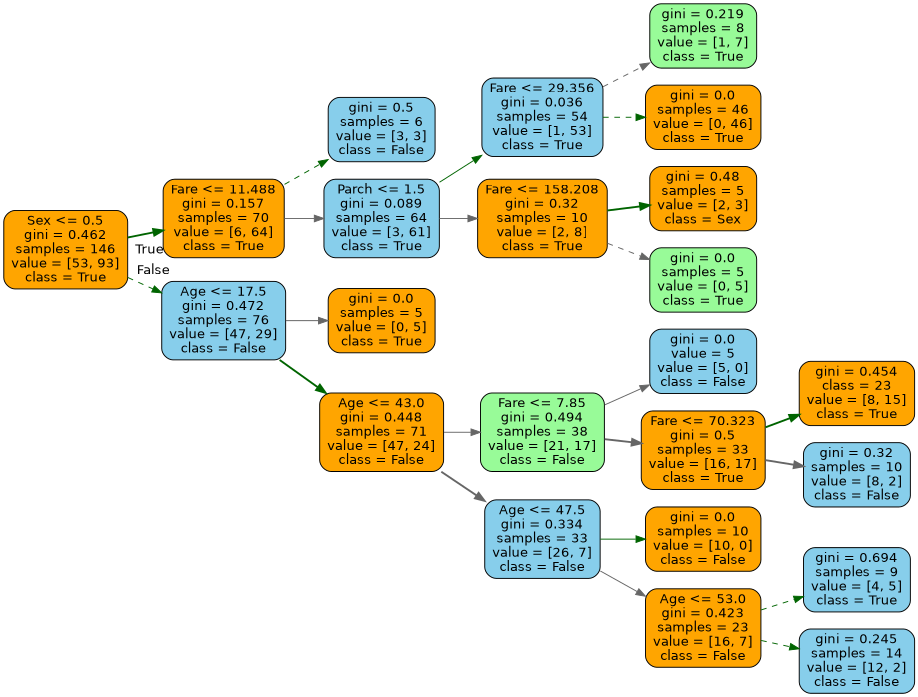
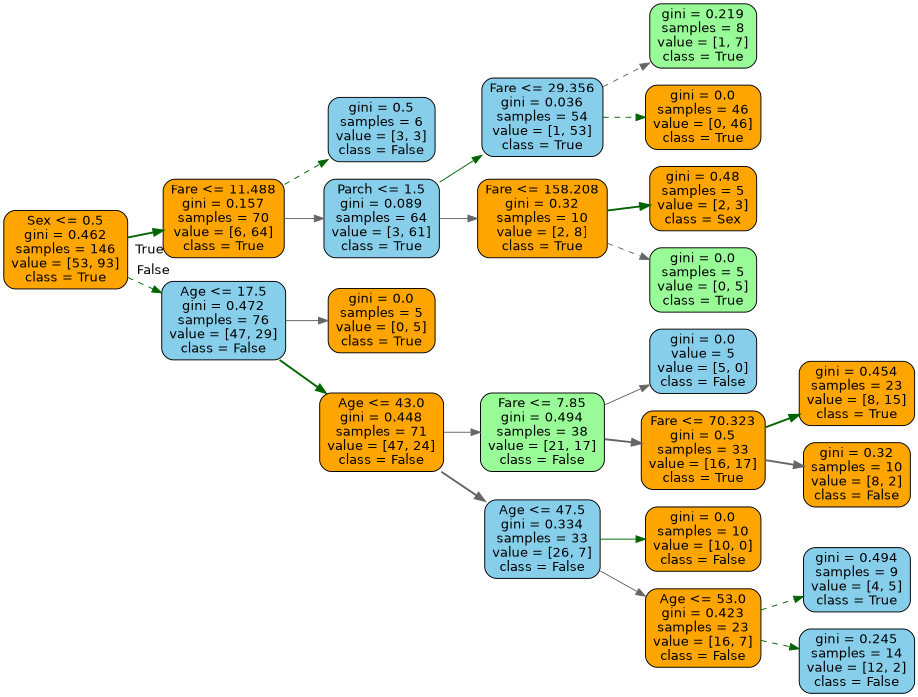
(857, 393) -> (857, 393)
(857, 475) -> (857, 475)
(857, 580) -> (857, 580)
